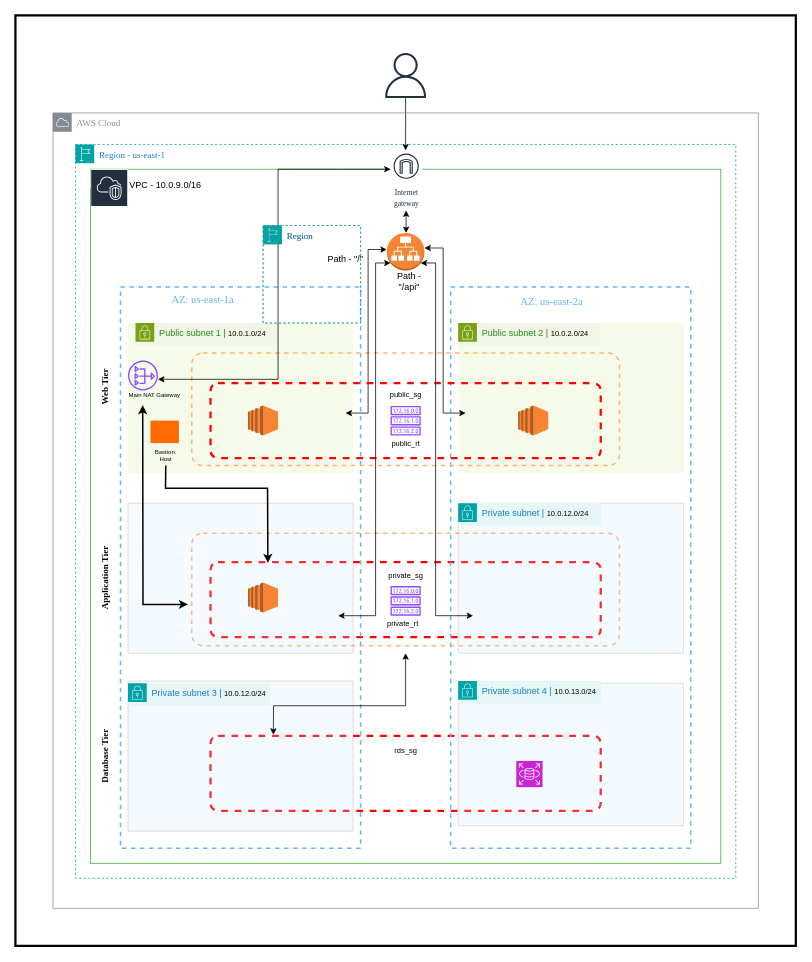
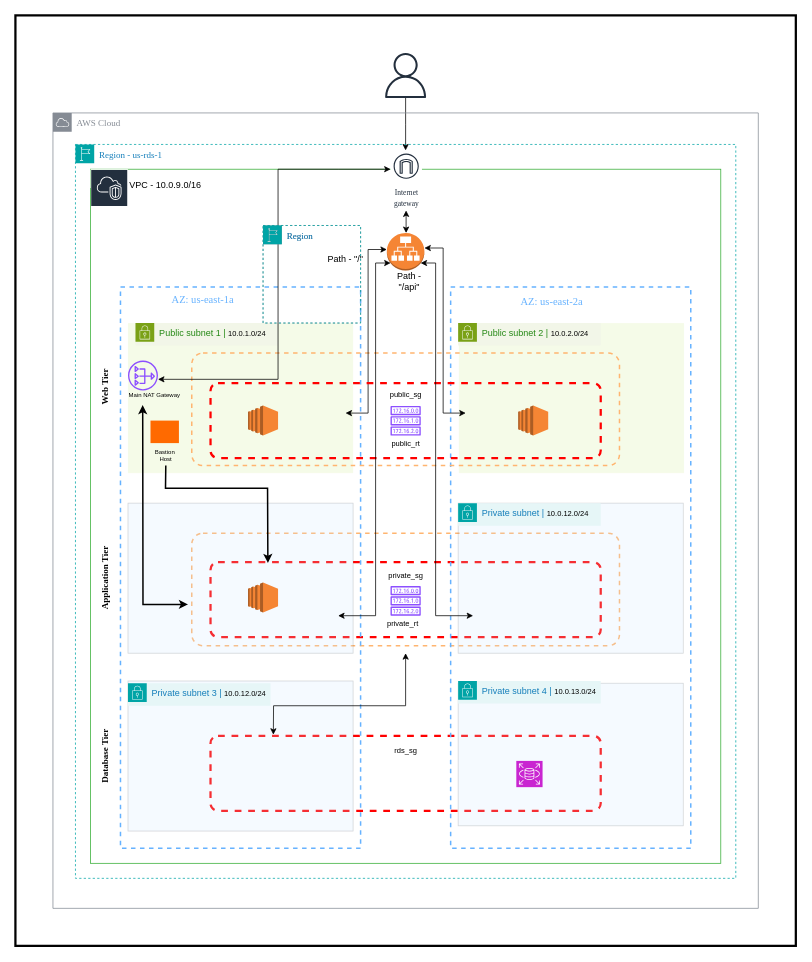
(141, 155) -> (139, 155)
